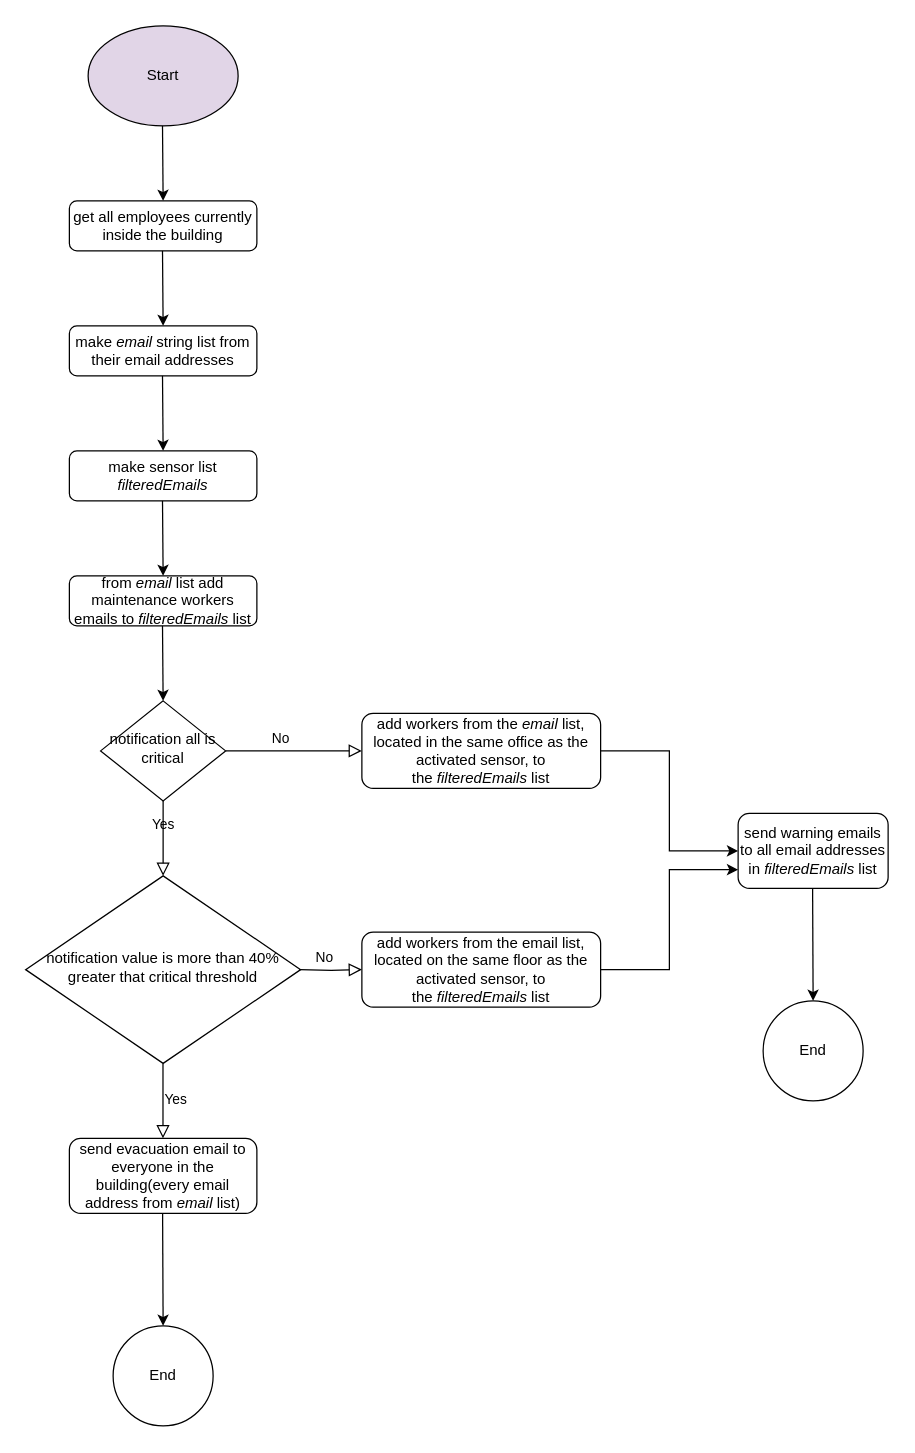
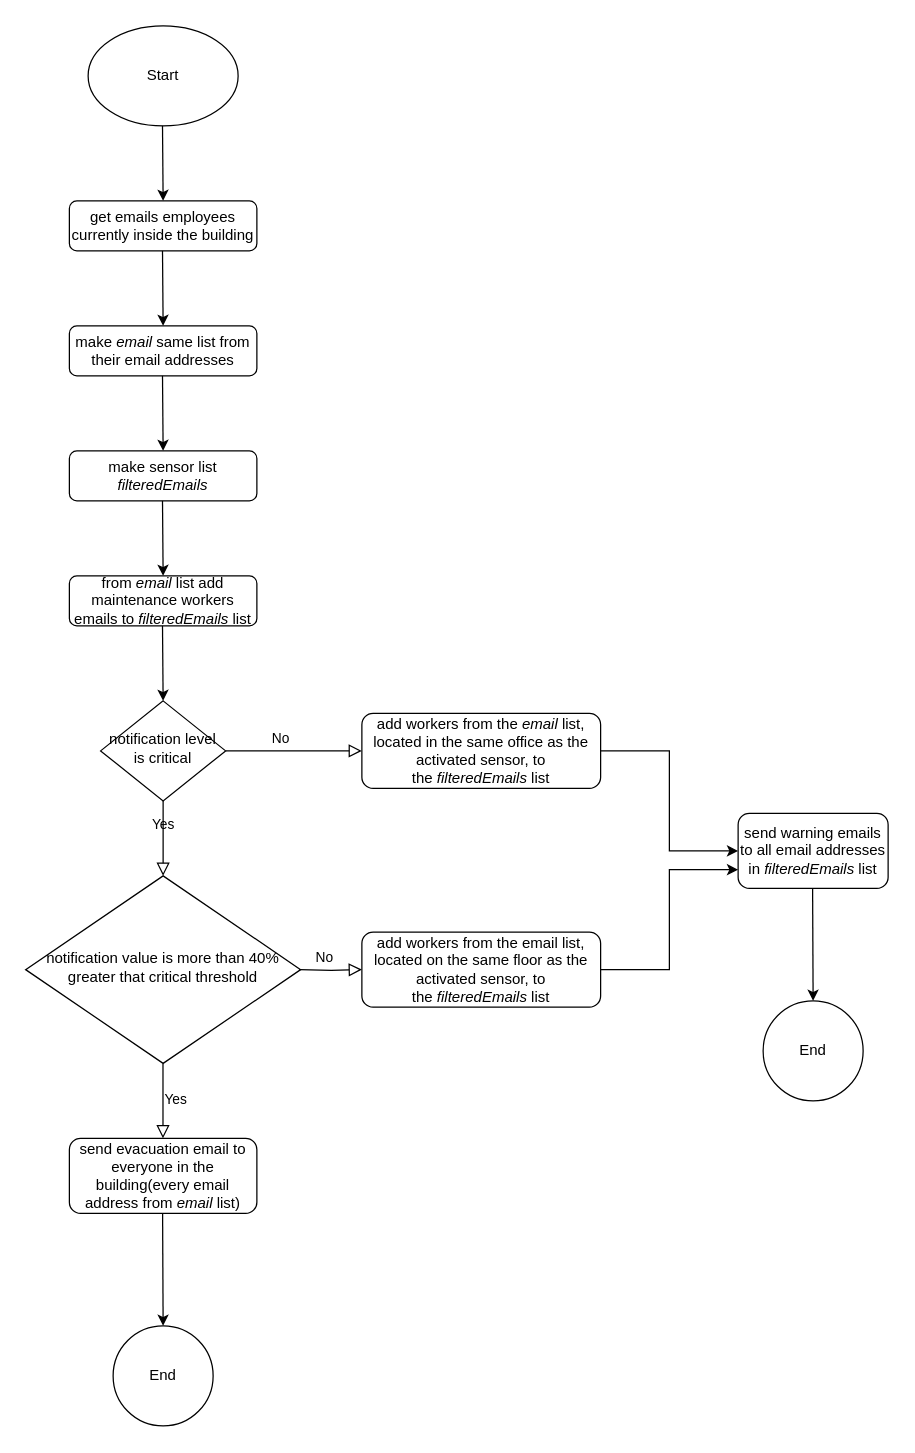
(163, 76) -> (163, 76)
(163, 226) -> (163, 226)
(163, 351) -> (163, 351)
(163, 748) -> (163, 748)
